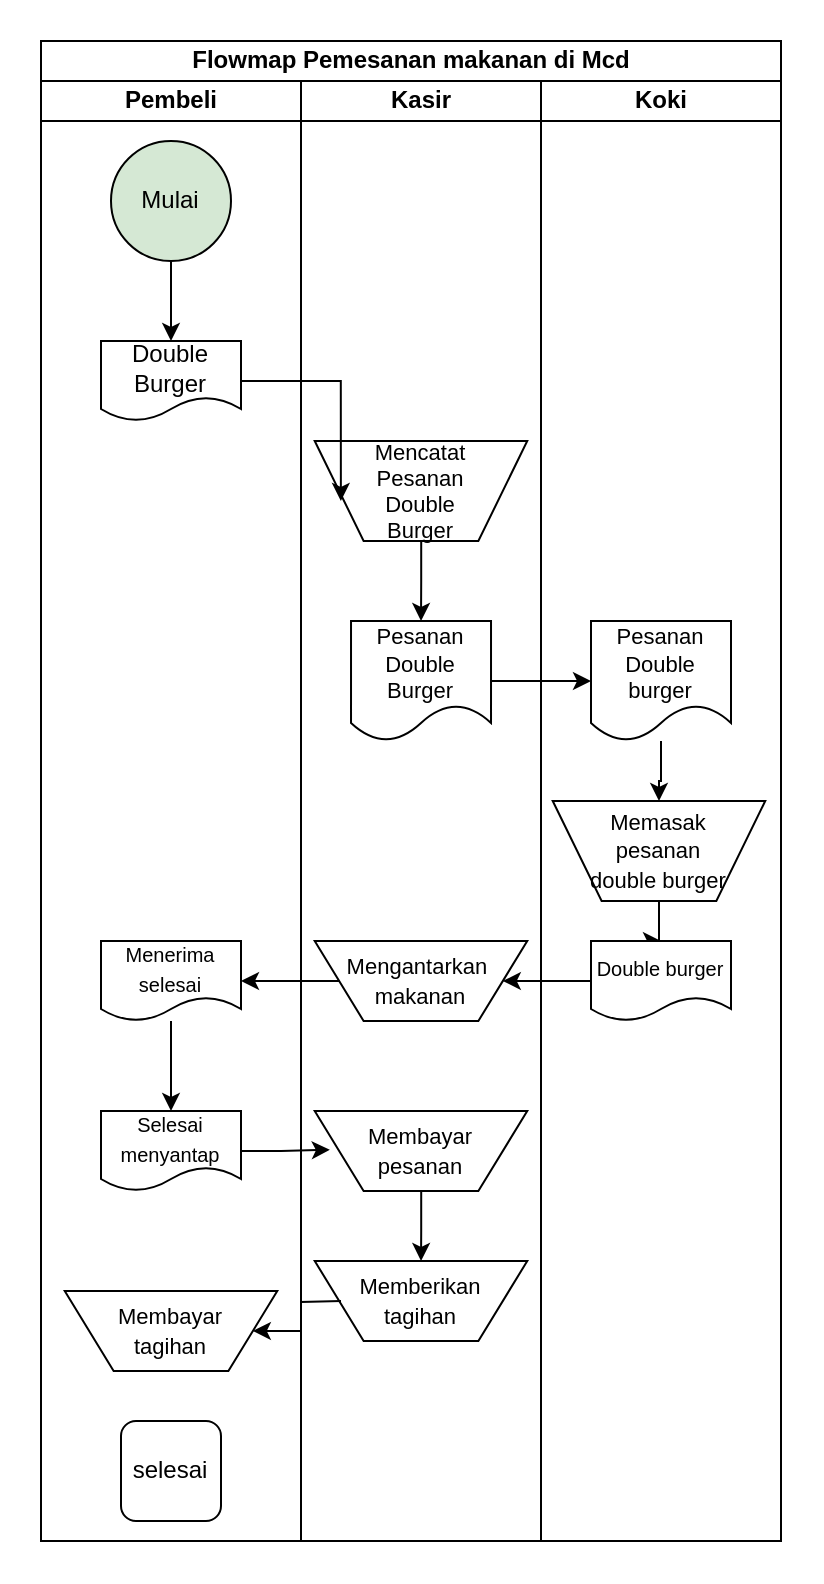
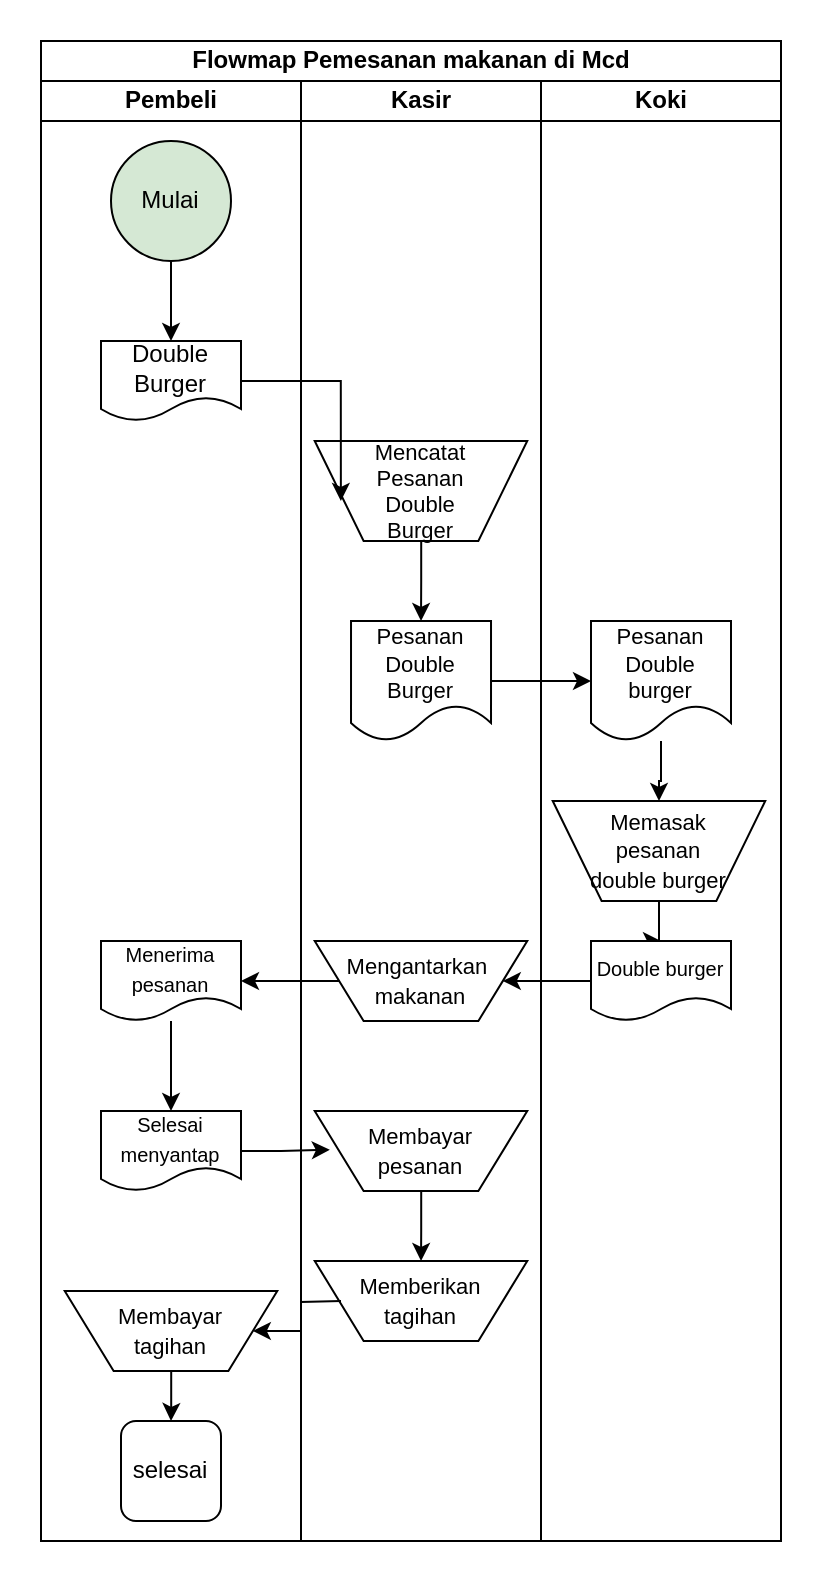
(171, 969) -> (171, 969)
none -> (171, 1392)
